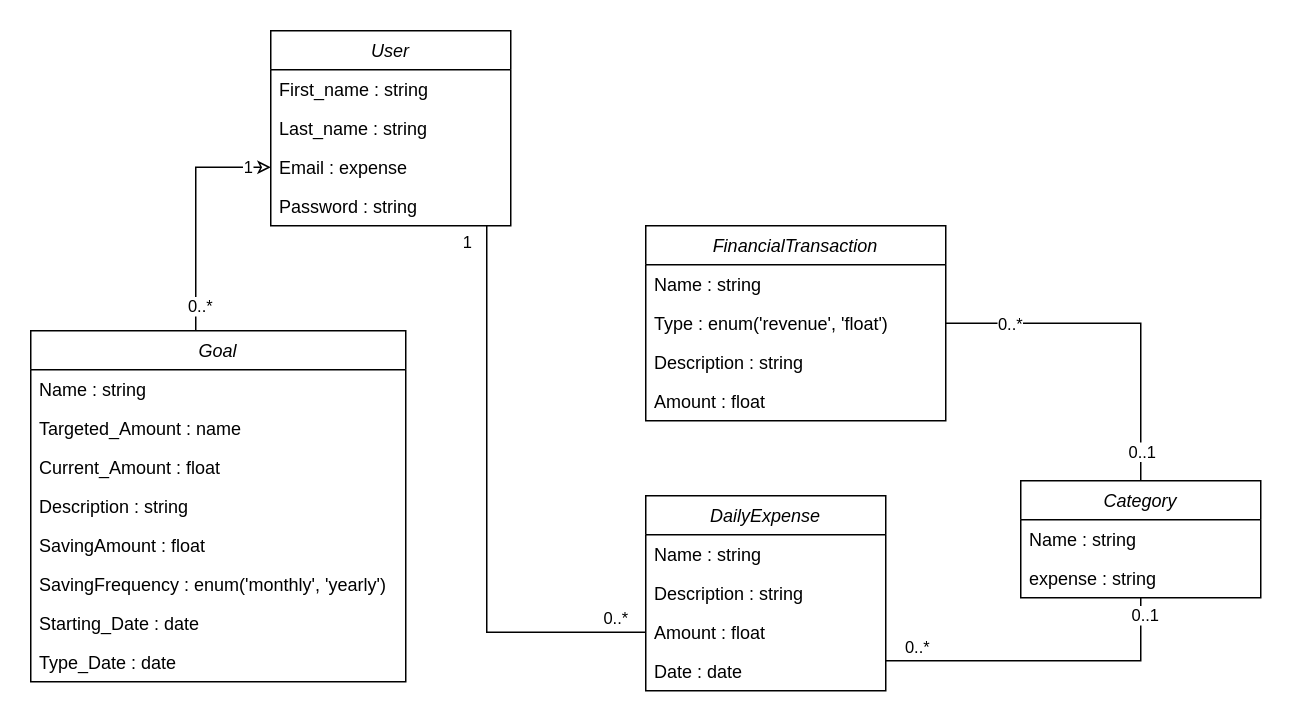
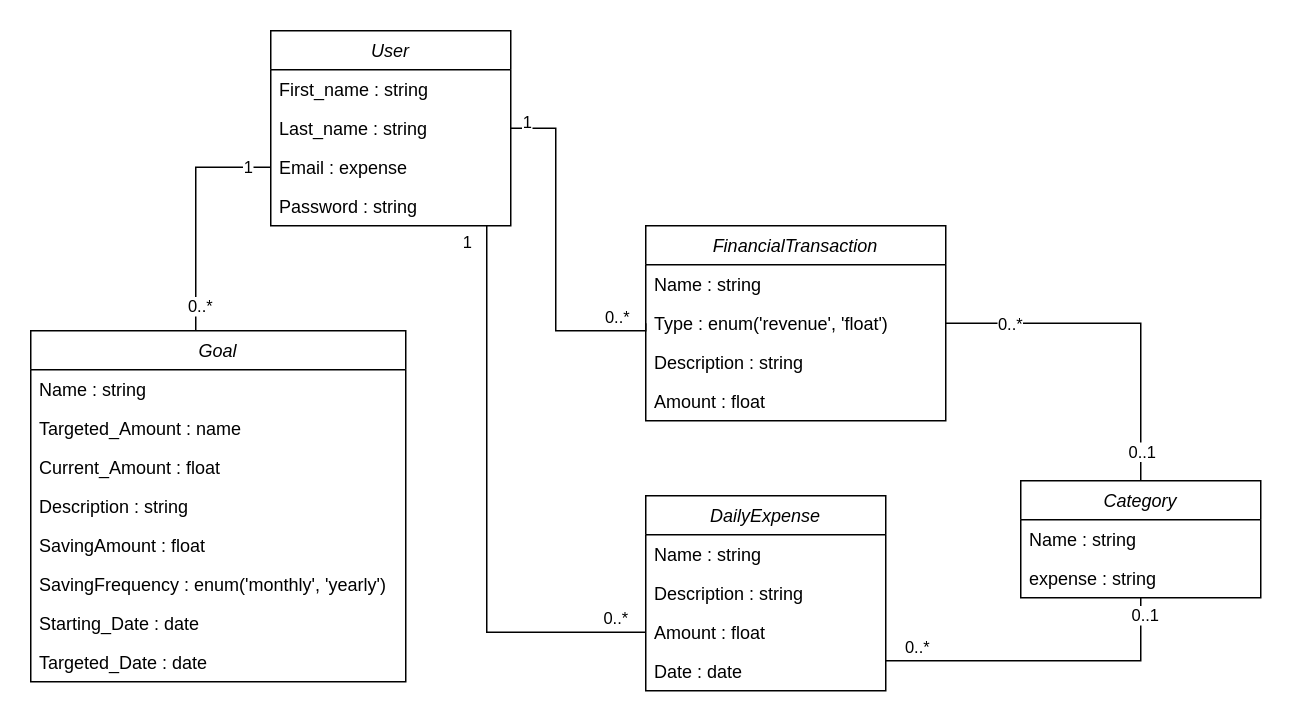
(259, 167) -> (262, 167)
none -> (556, 251)
(113, 663) -> (133, 663)
